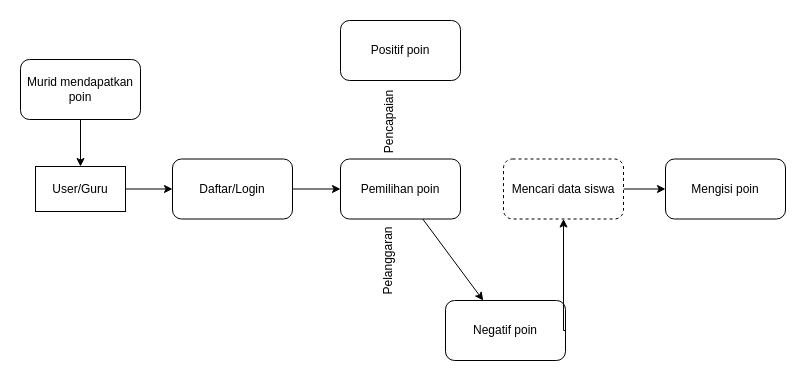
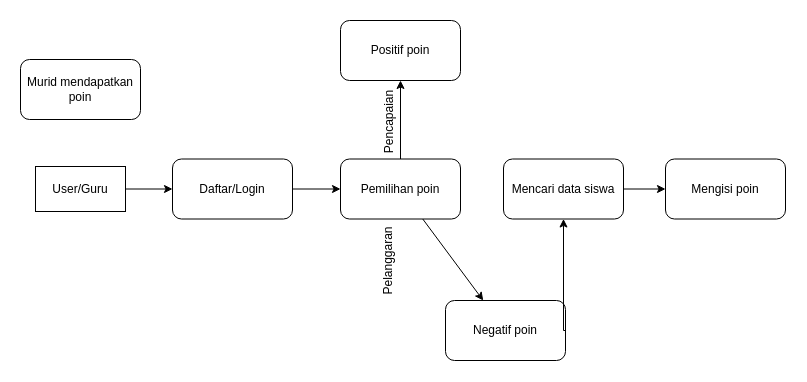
none -> (401, 123)
(81, 140) -> none
(564, 189) -> (564, 189)
